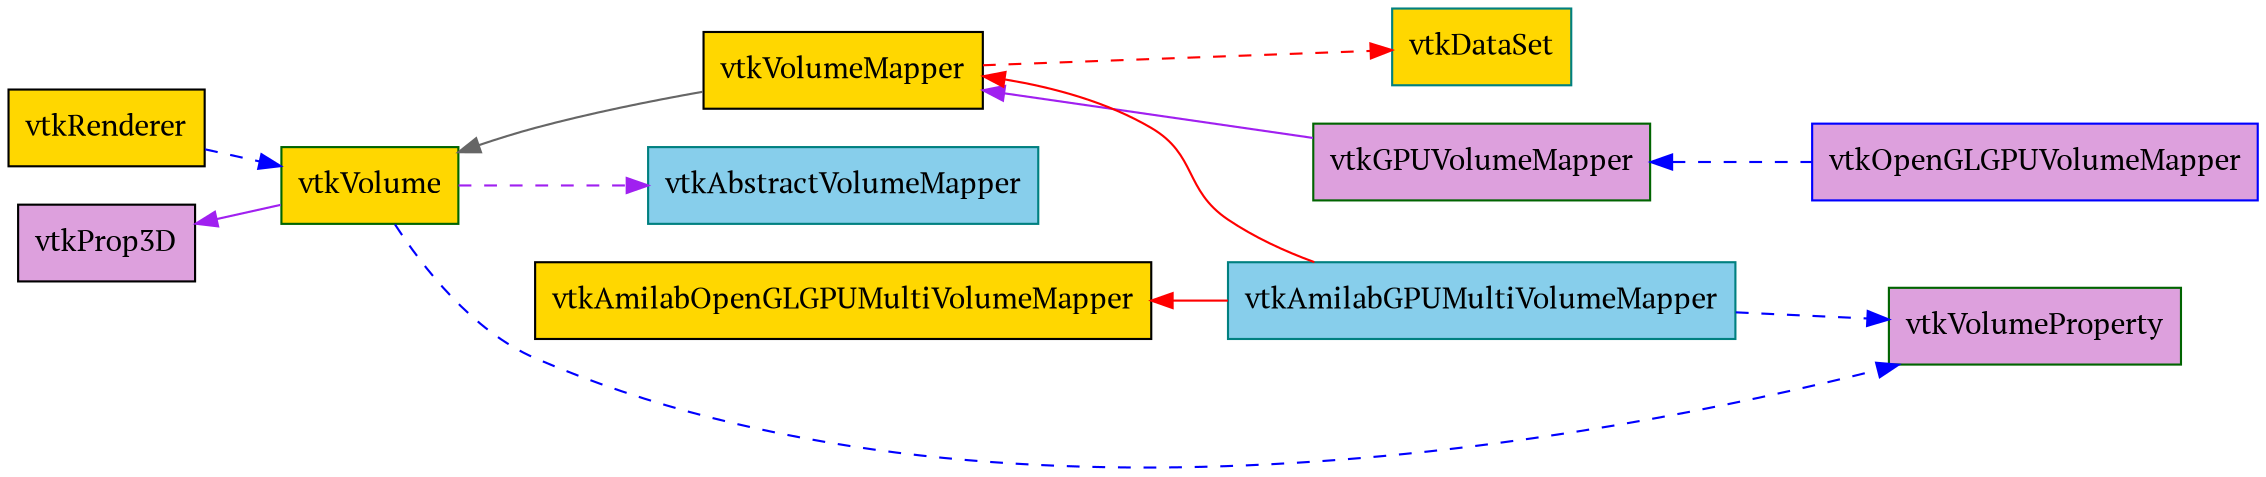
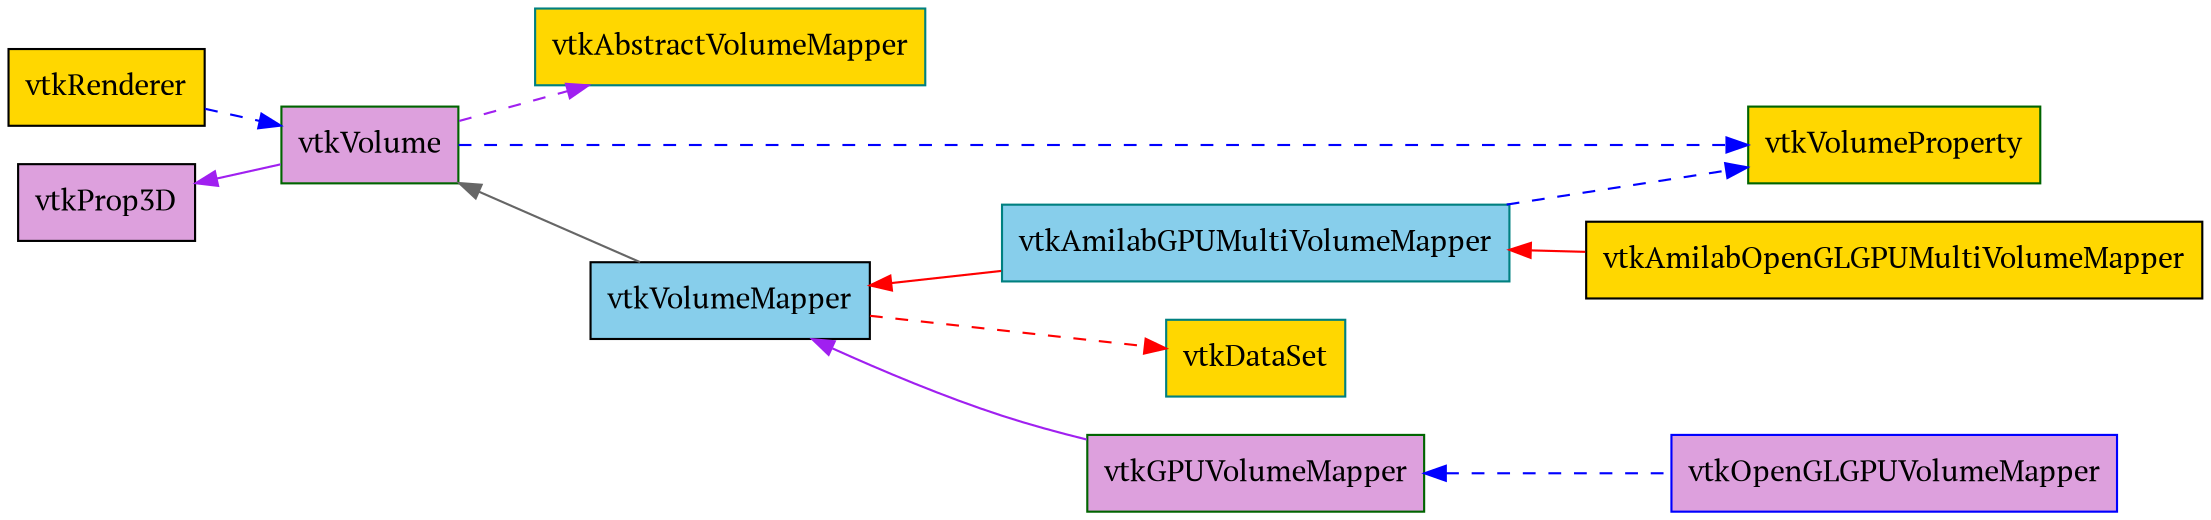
(843, 70) -> (730, 301)
(370, 185) -> (370, 145)
(843, 185) -> (730, 47)
(1200, 301) -> (1558, 251)
(2035, 326) -> (1894, 145)
